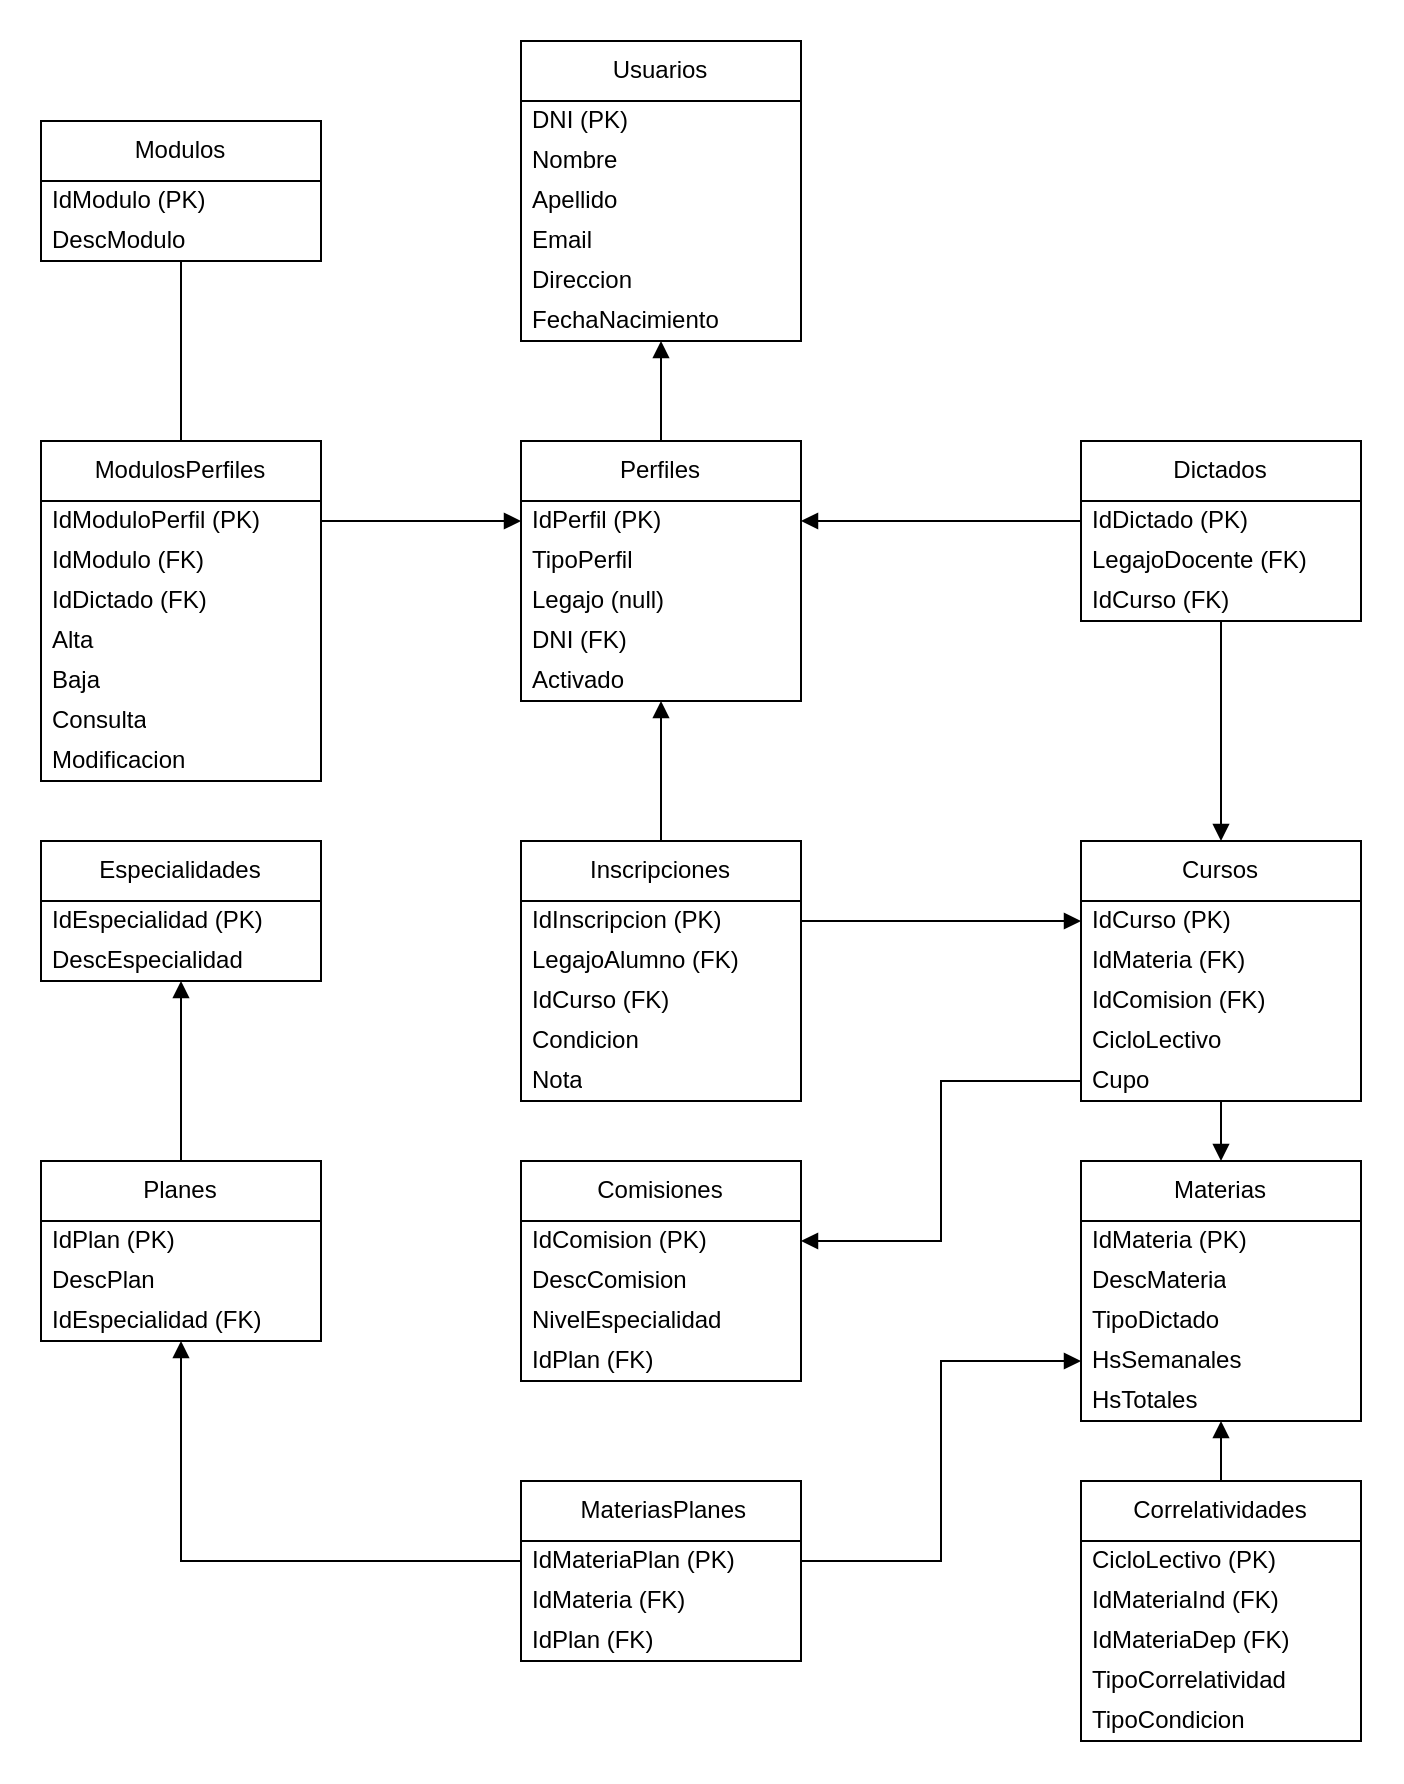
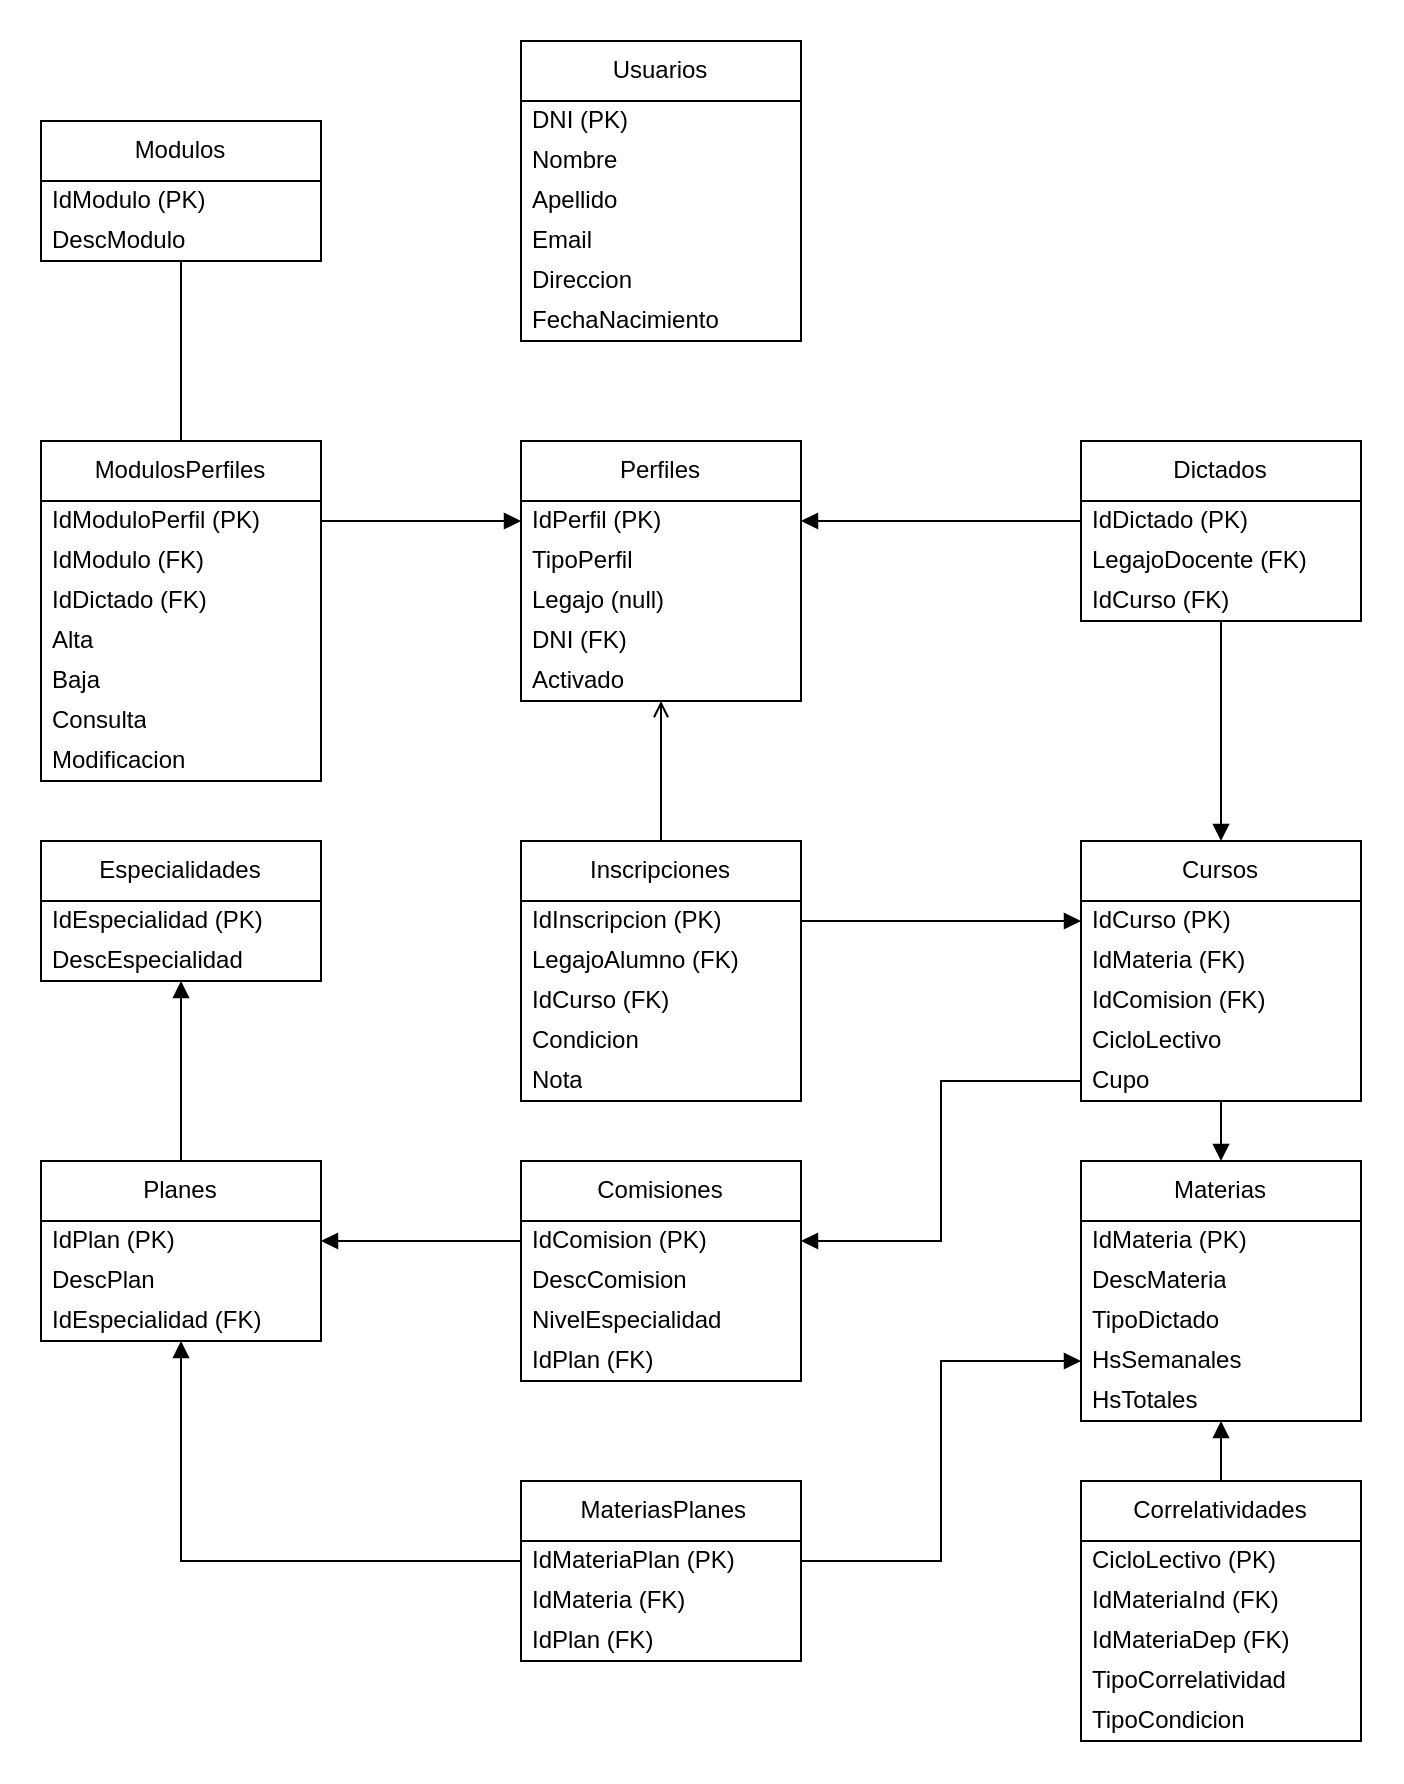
(661, 400) -> none
(661, 718) -> (661, 714)
none -> (428, 1241)
